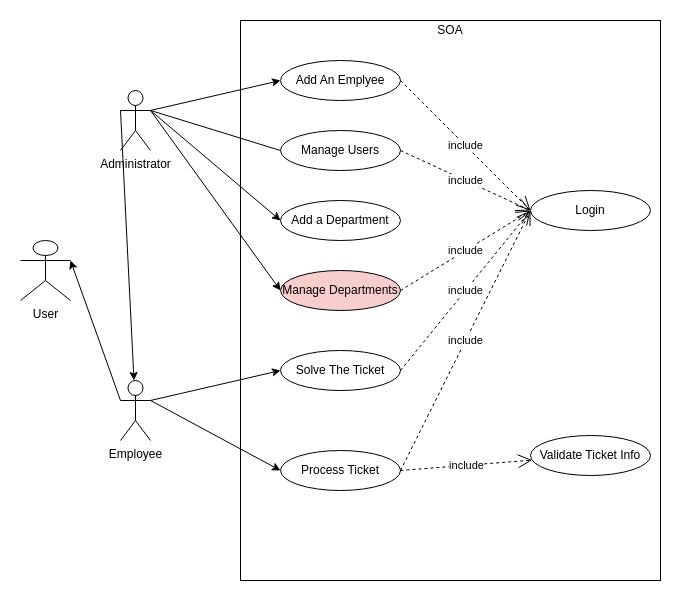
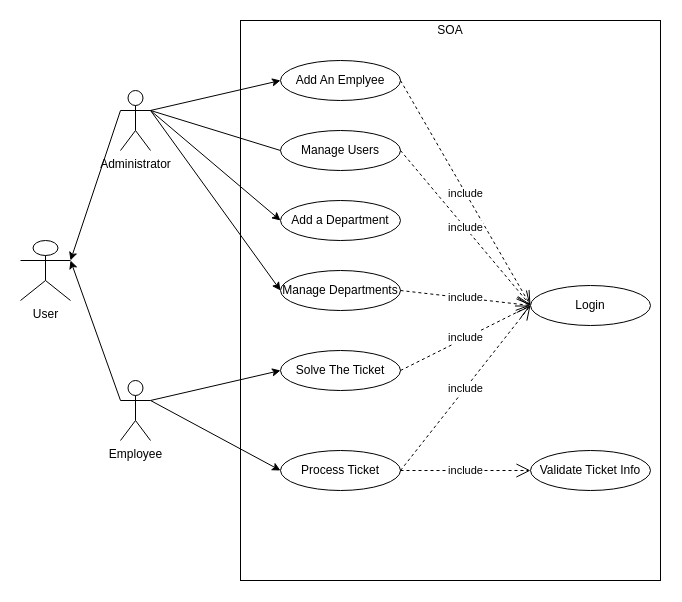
(591, 211) -> (591, 306)
(127, 243) -> (96, 183)
(341, 291) -> (341, 291)
(591, 456) -> (591, 471)
